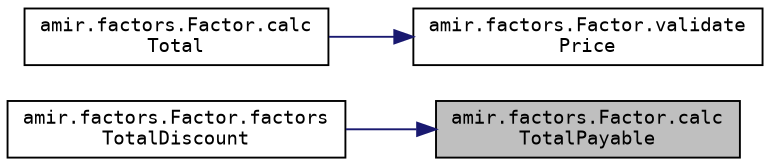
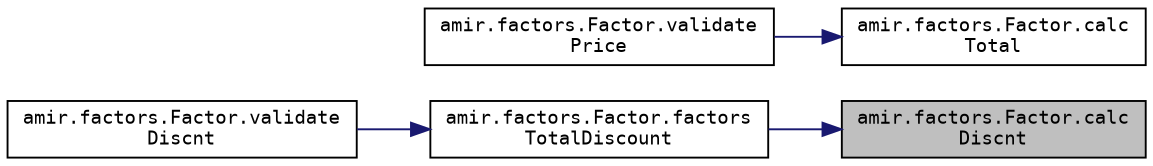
(362, 37) -> (798, 37)
none -> (182, 129)
(588, 129) -> (994, 129)
